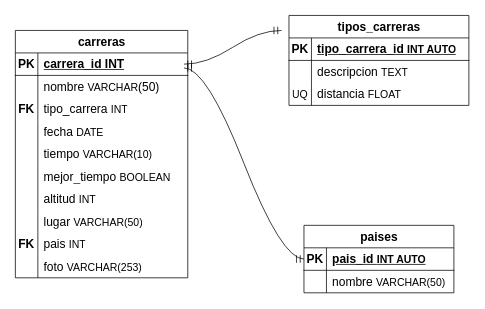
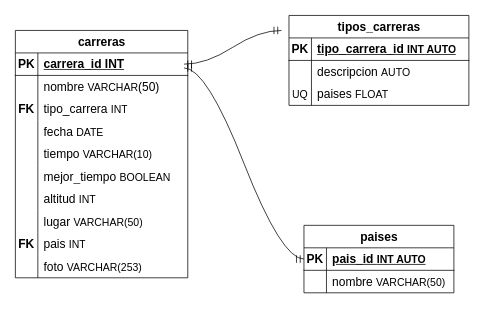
(367, 72) -> (367, 72)
(363, 94) -> (355, 94)
